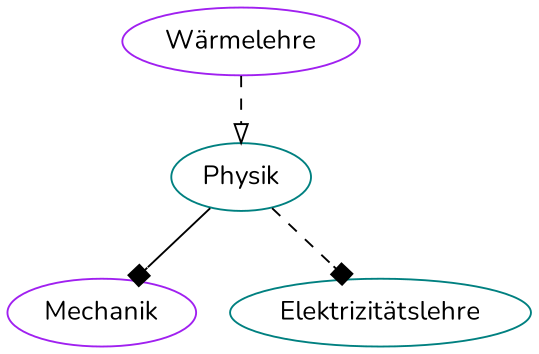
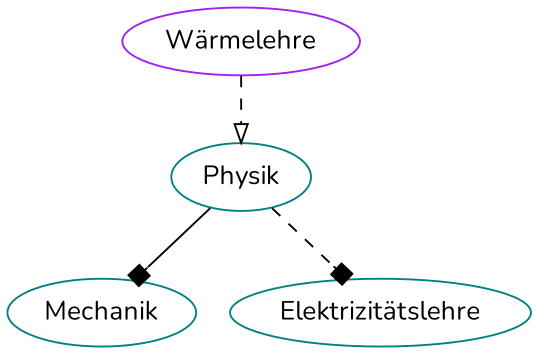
(102, 313) -> (102, 313)
